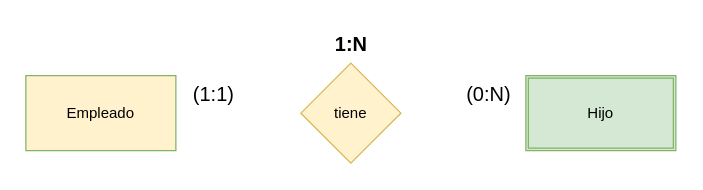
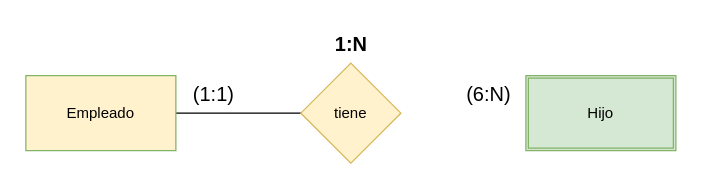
(489, 94) -> (489, 94)
none -> (239, 113)
